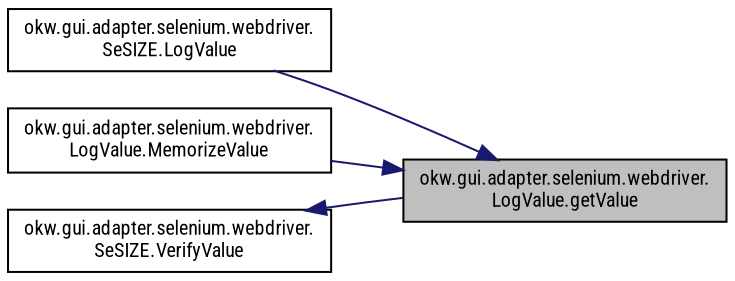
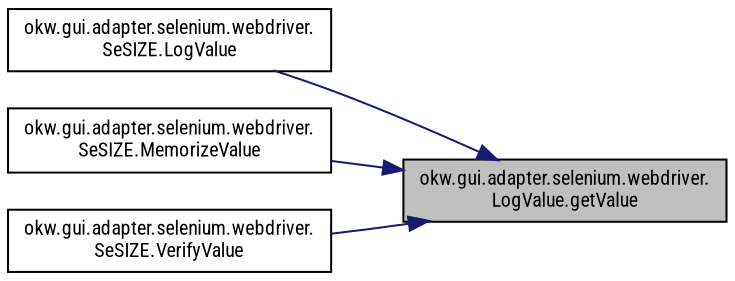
(170, 140) -> (170, 140)
(365, 203) -> (370, 229)
